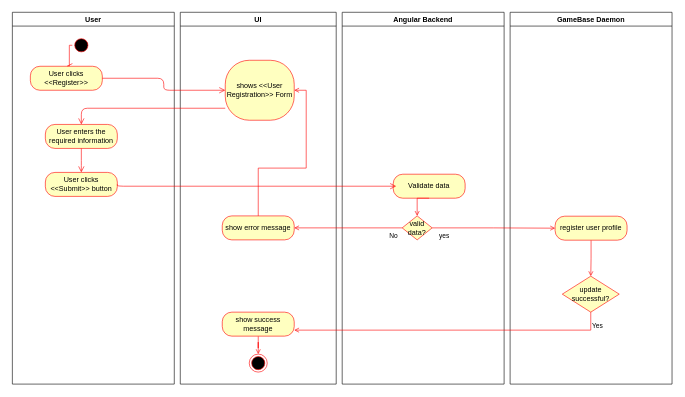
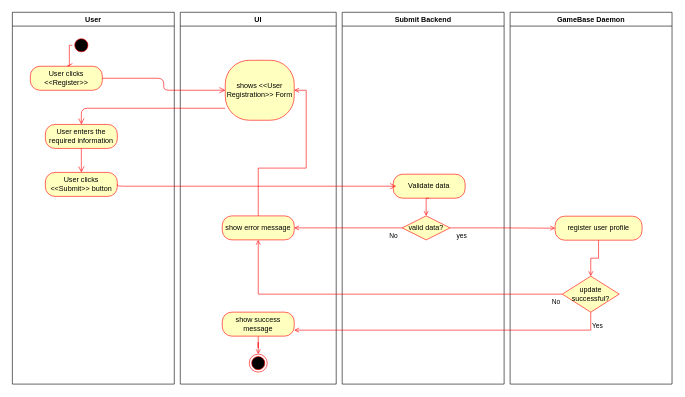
(423, 20) -> (423, 20)
(417, 228) -> (426, 228)
(591, 228) -> (599, 228)
none -> (384, 294)
